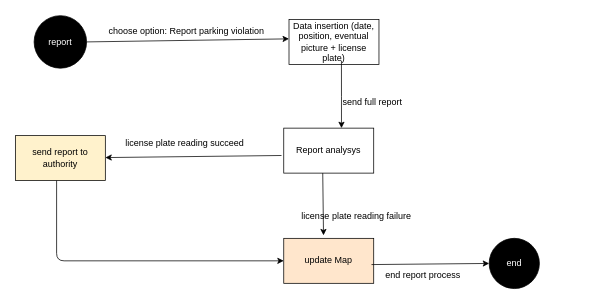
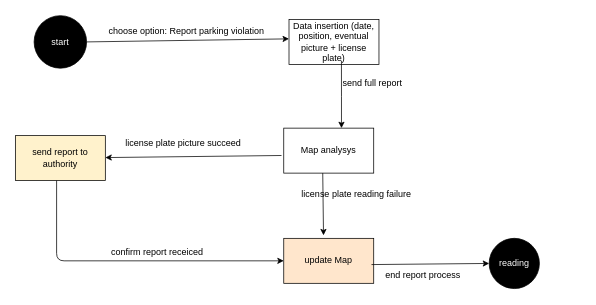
(60, 42) -> (60, 42)
(383, 102) -> (383, 83)
(191, 143) -> (191, 143)
(329, 150) -> (329, 150)
(372, 216) -> (372, 194)
none -> (170, 252)
(515, 264) -> (515, 264)
